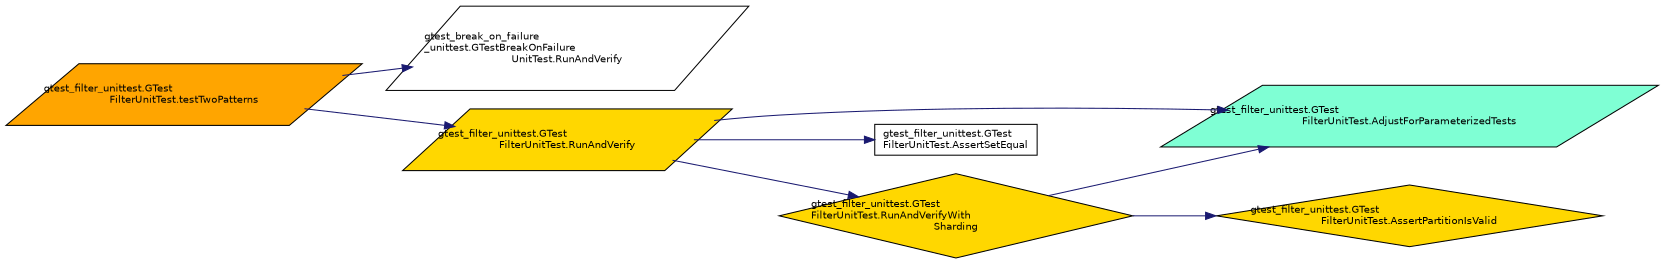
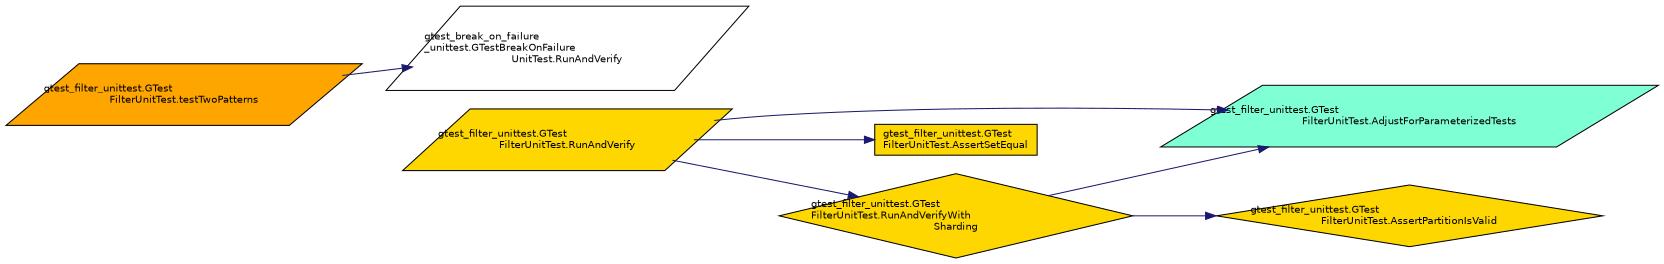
(374, 117) -> none
(956, 140) -> (956, 140)
